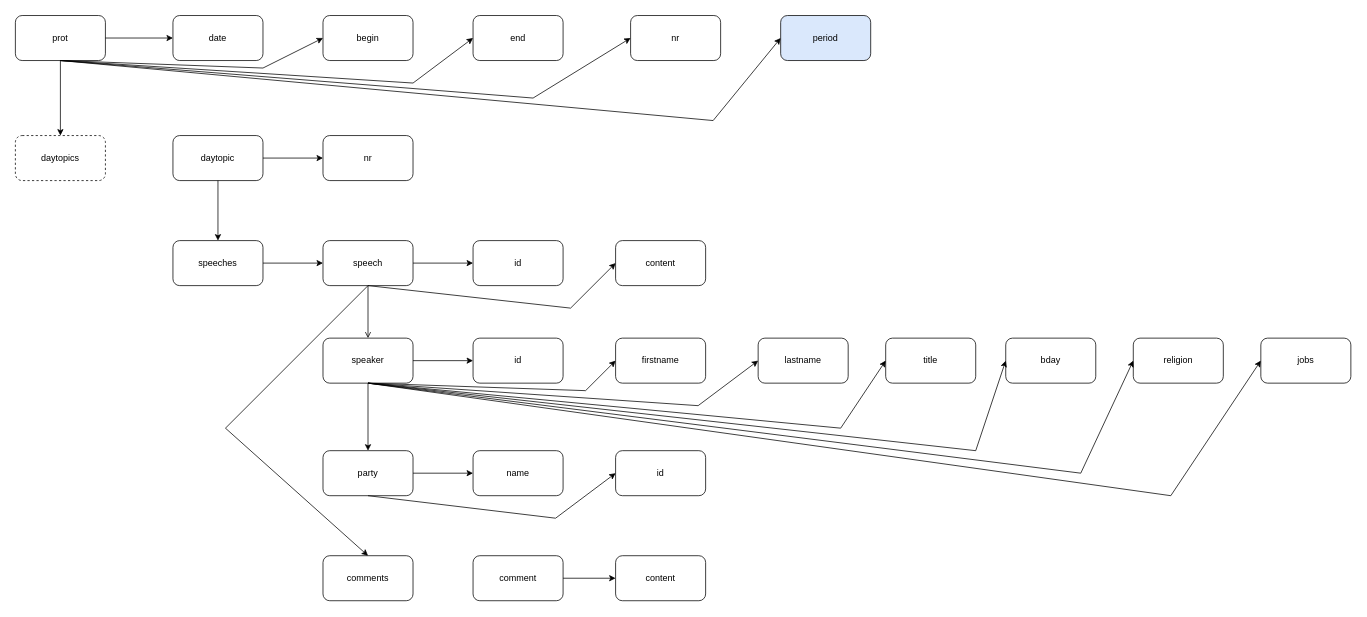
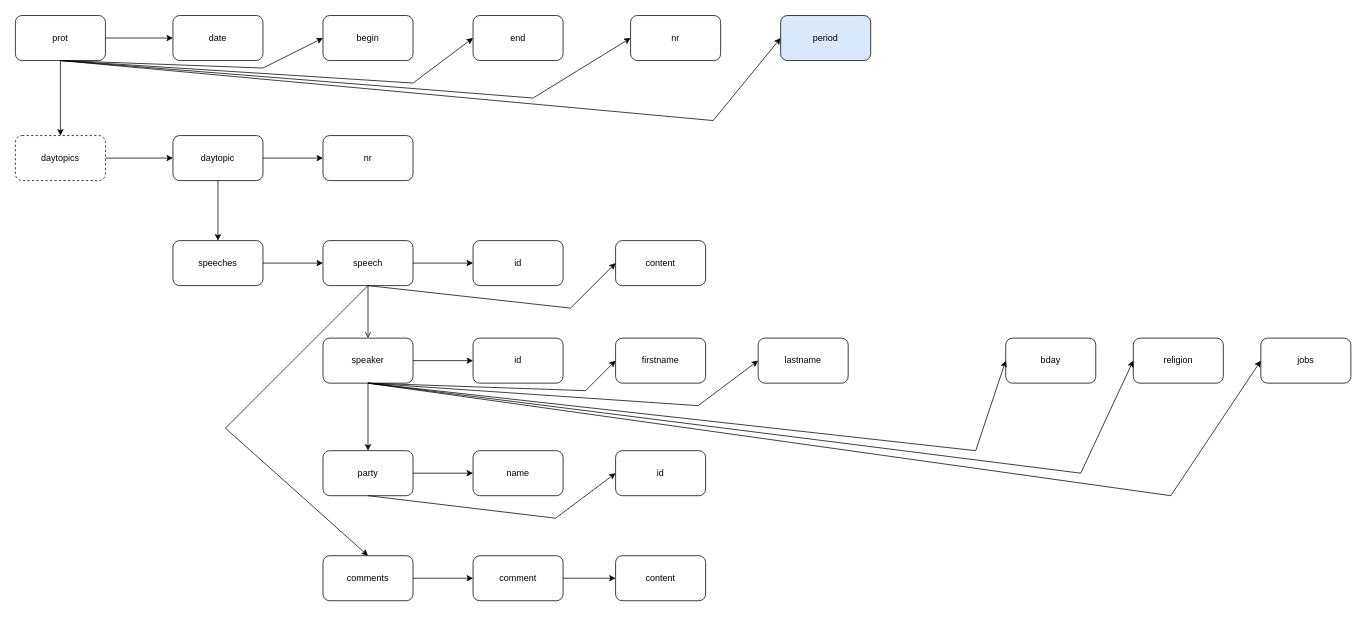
none -> (166, 158)
(930, 360) -> none
(691, 414) -> none
none -> (440, 578)
